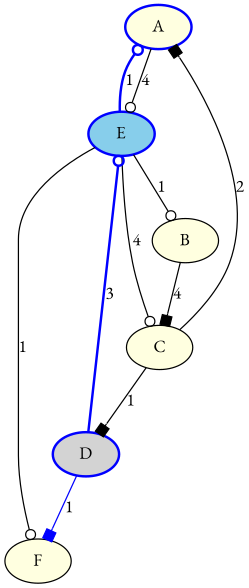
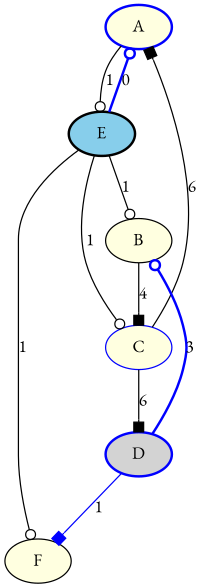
(130, 80) -> (126, 80)
(145, 80) -> (110, 80)
(122, 134) -> (102, 134)
(240, 187) -> (192, 187)
(137, 241) -> (90, 241)
(103, 299) -> (186, 353)
(160, 347) -> (139, 347)
(131, 401) -> (143, 401)
